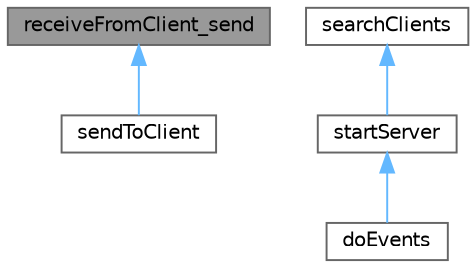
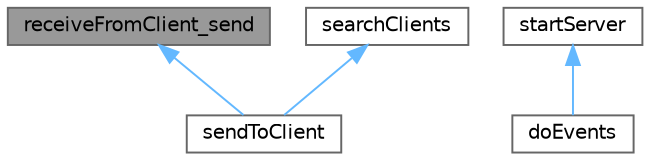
(387, 90) -> (318, 87)
